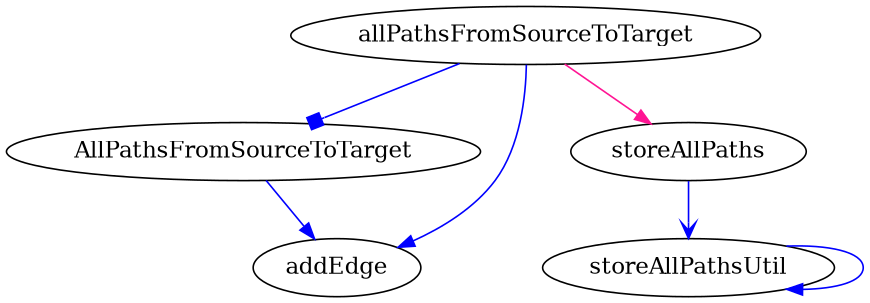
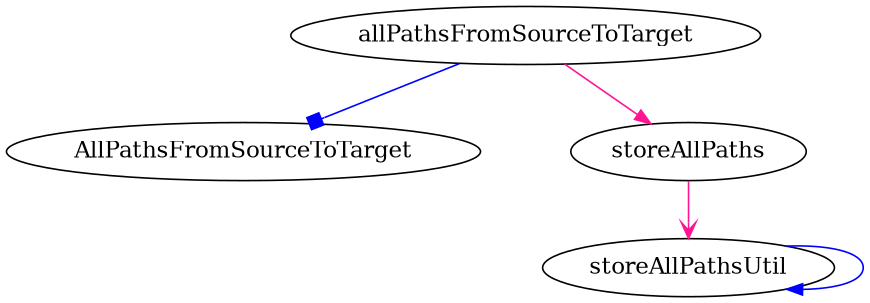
(689, 202) -> (689, 202)
(337, 268) -> none
